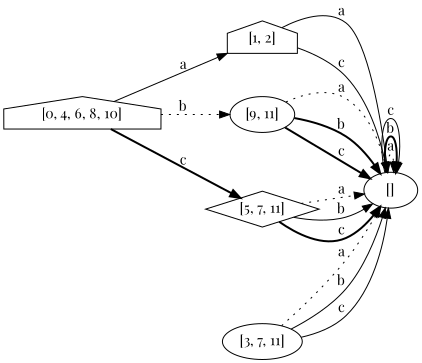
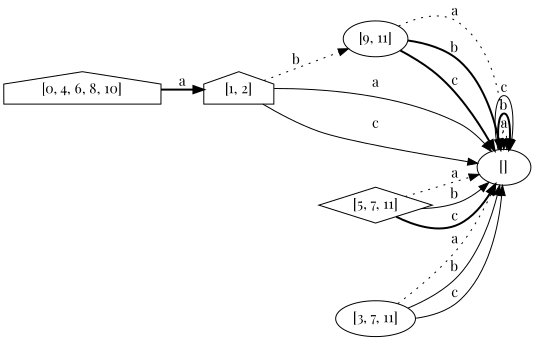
(166, 79) -> (177, 90)
(190, 115) -> (301, 66)
(171, 161) -> none
